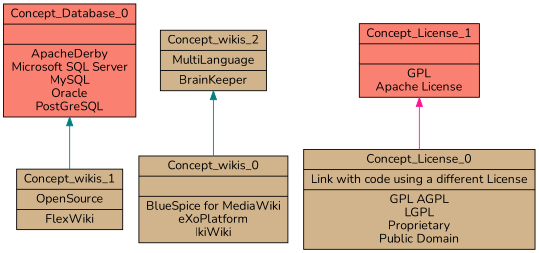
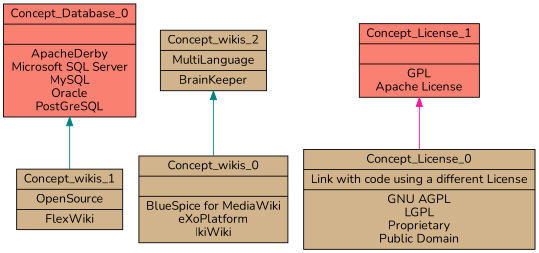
(419, 199) -> (419, 199)
